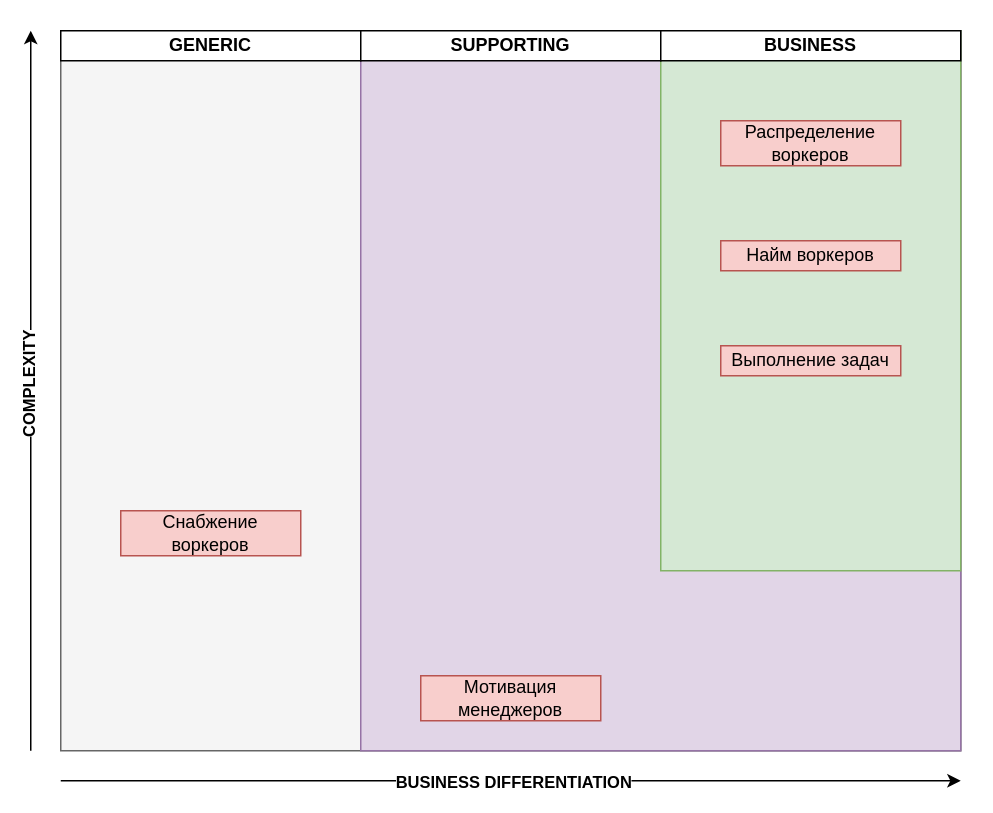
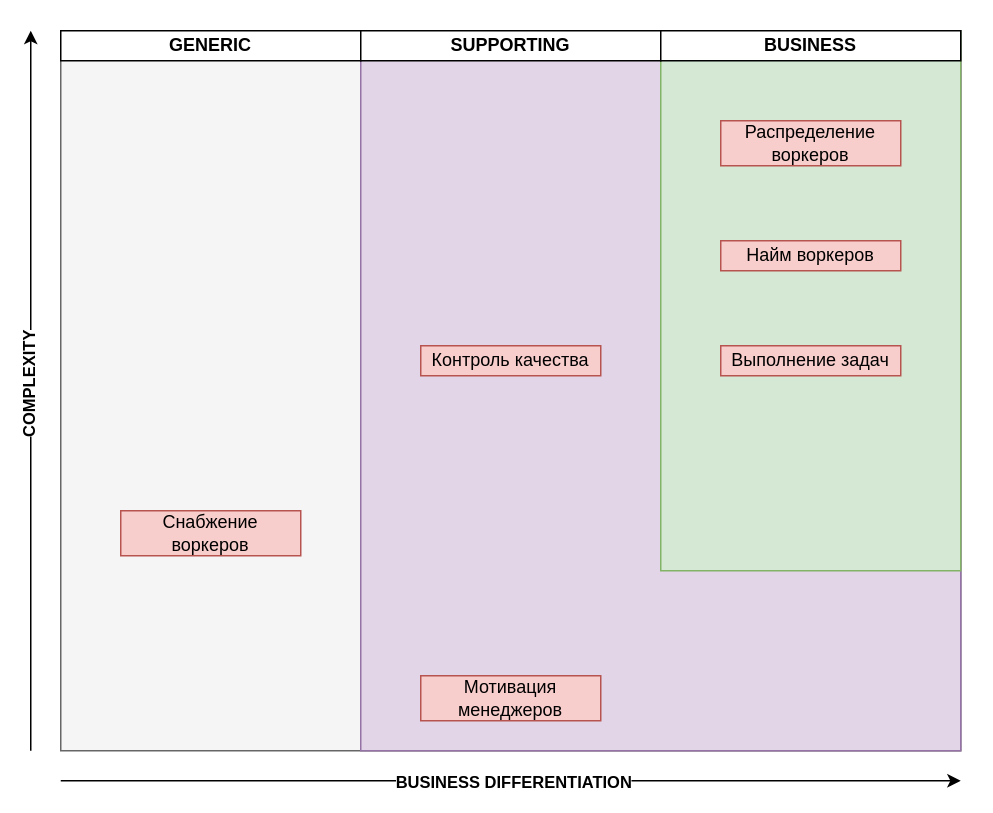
none -> (511, 361)
